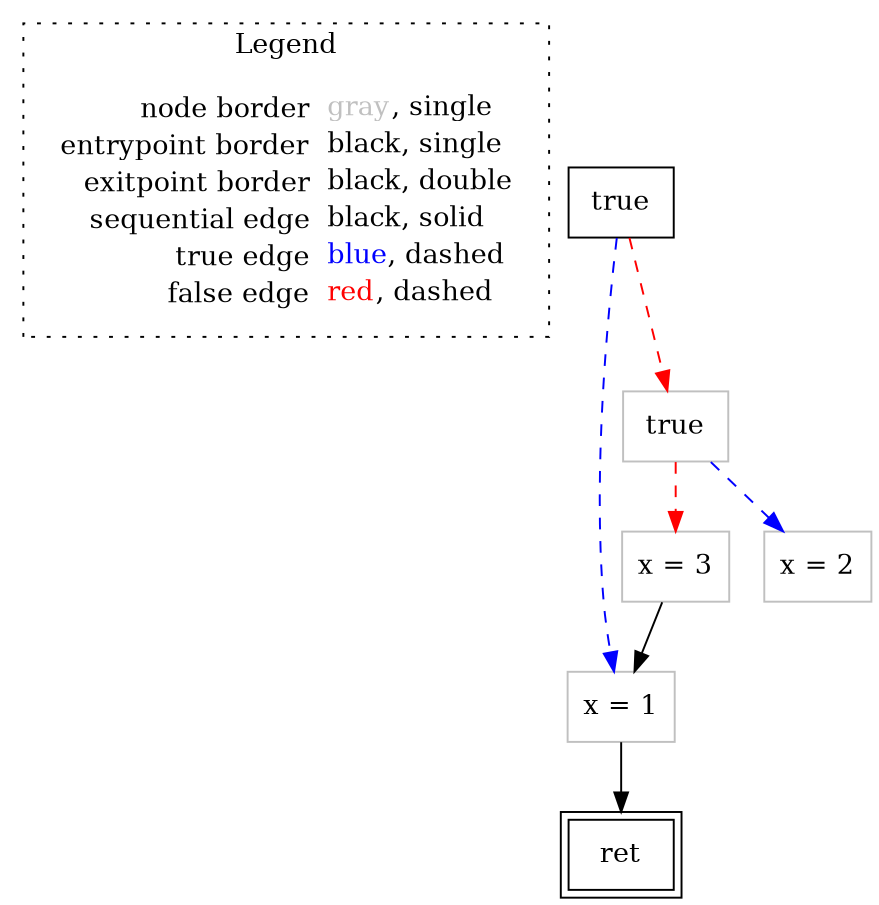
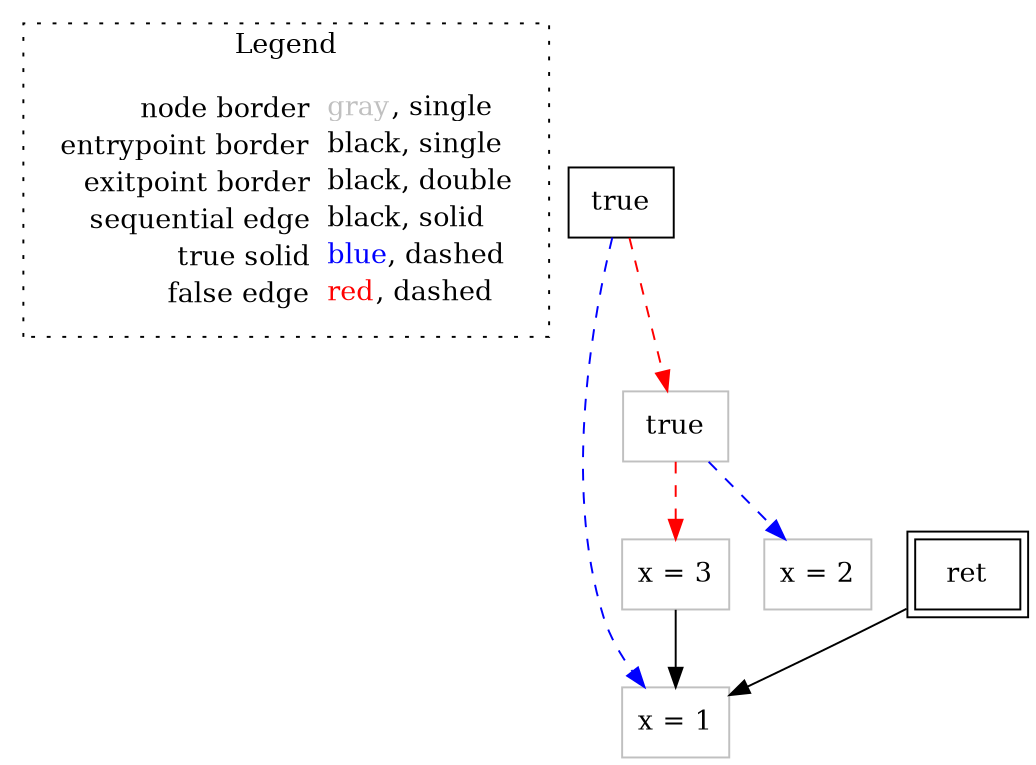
(247, 257) -> (248, 257)
(621, 767) -> (827, 648)
